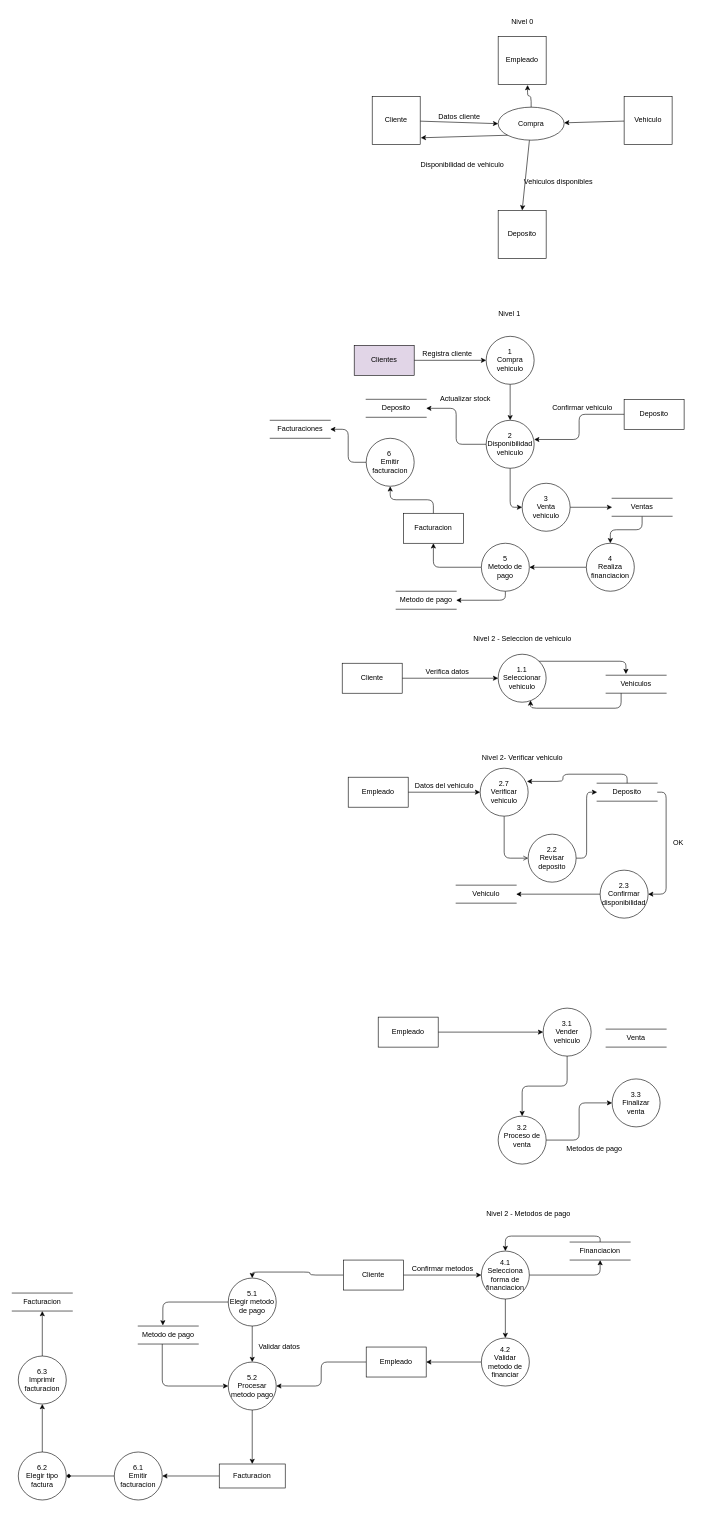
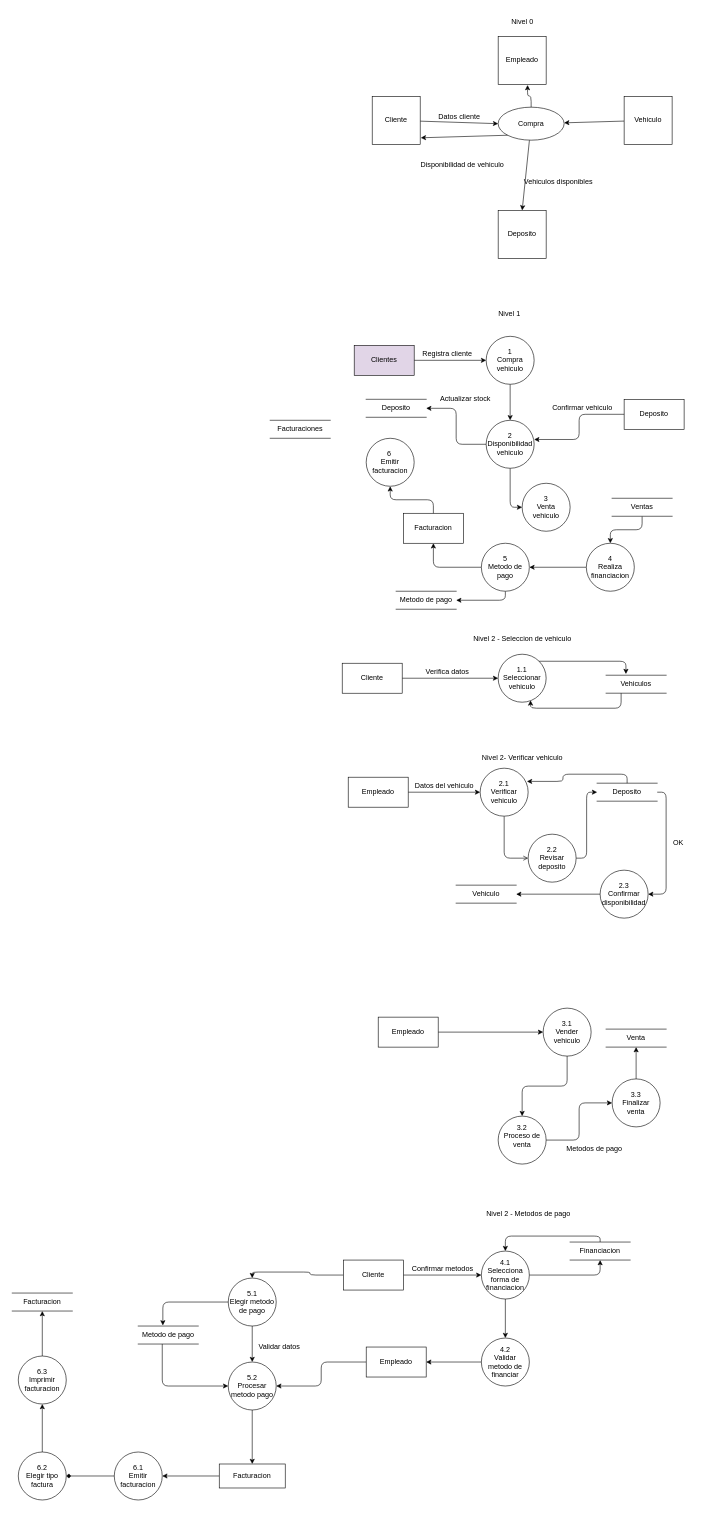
(341, 429) -> none
(606, 507) -> none
(504, 792) -> (504, 792)
none -> (636, 1052)
